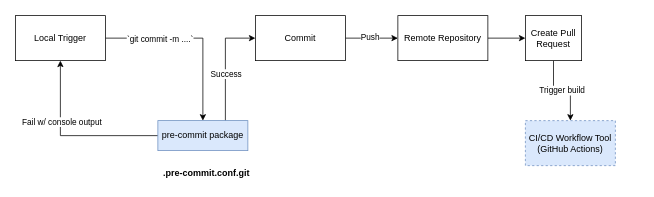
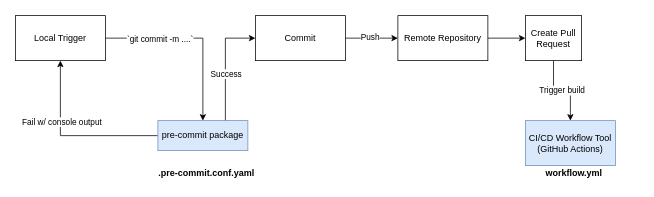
(570, 143) -> (570, 143)
(207, 173) -> (207, 173)
none -> (574, 173)
